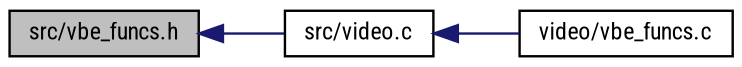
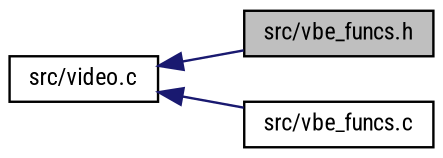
(254, 34) -> (213, 56)
(626, 34) -> (339, 125)
